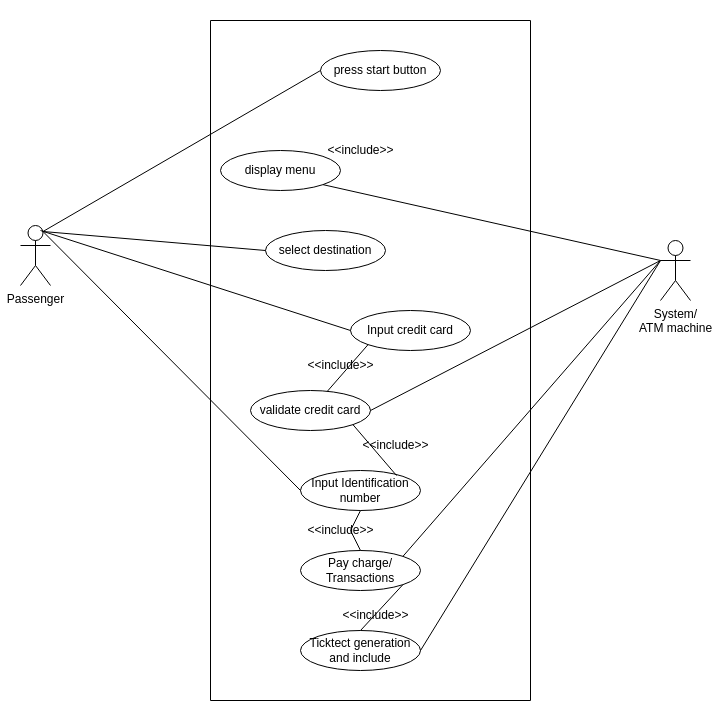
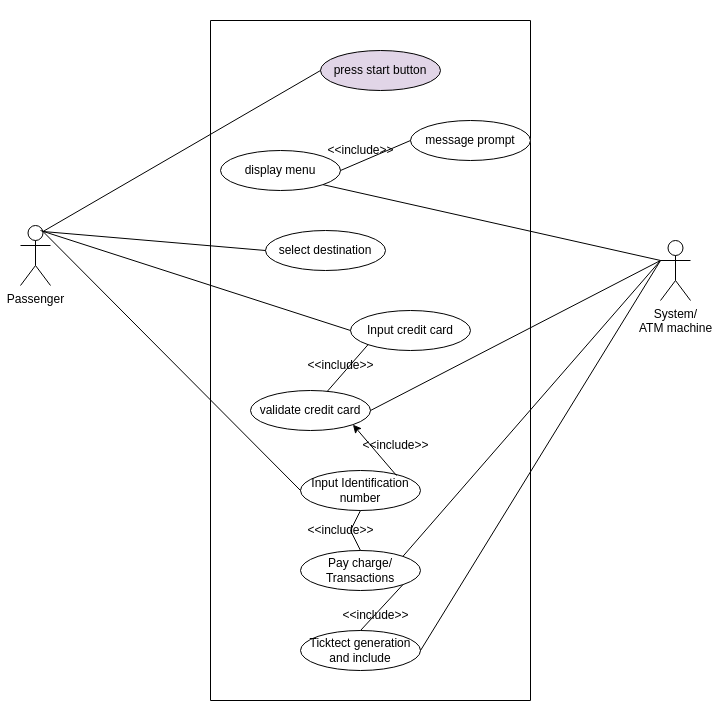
(381, 71) -> (381, 71)
none -> (471, 141)
none -> (376, 156)
(356, 428) -> (358, 430)
